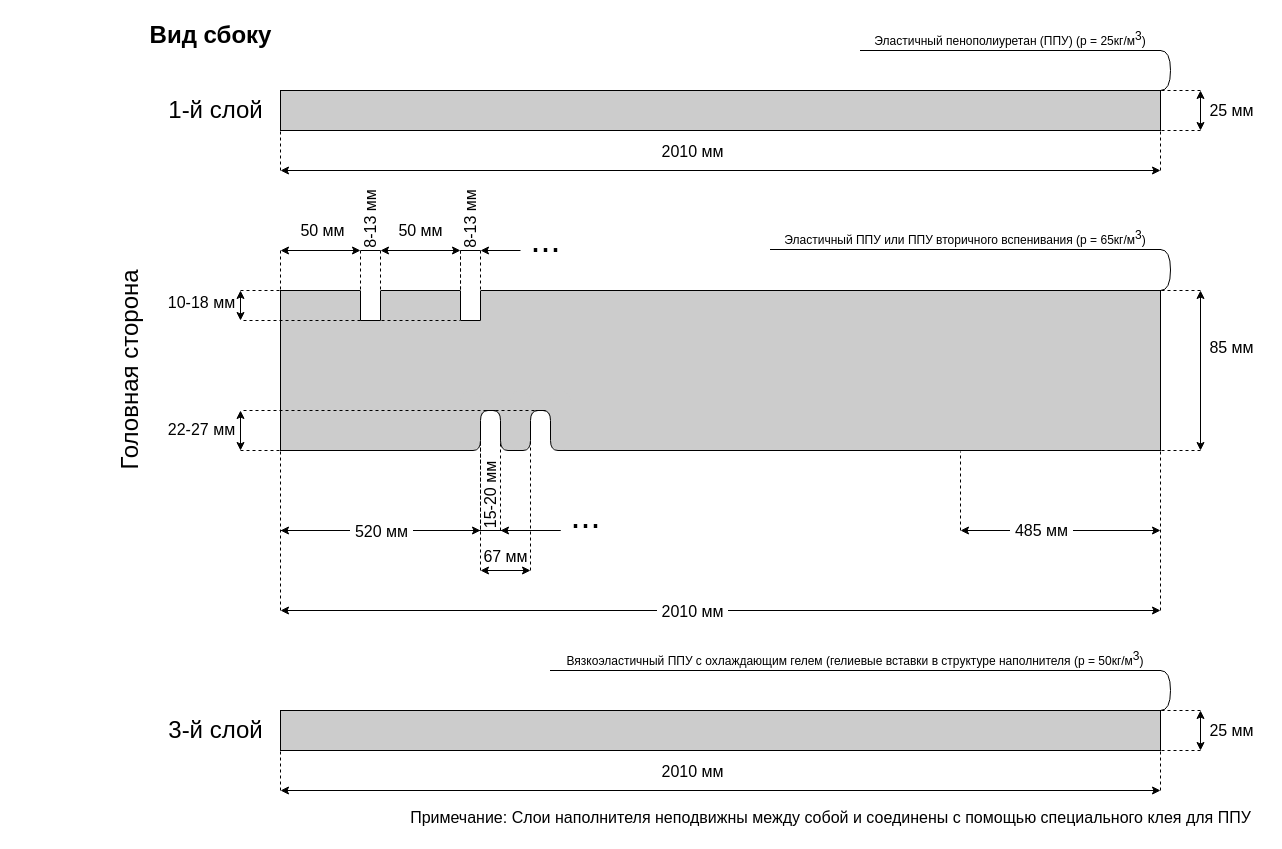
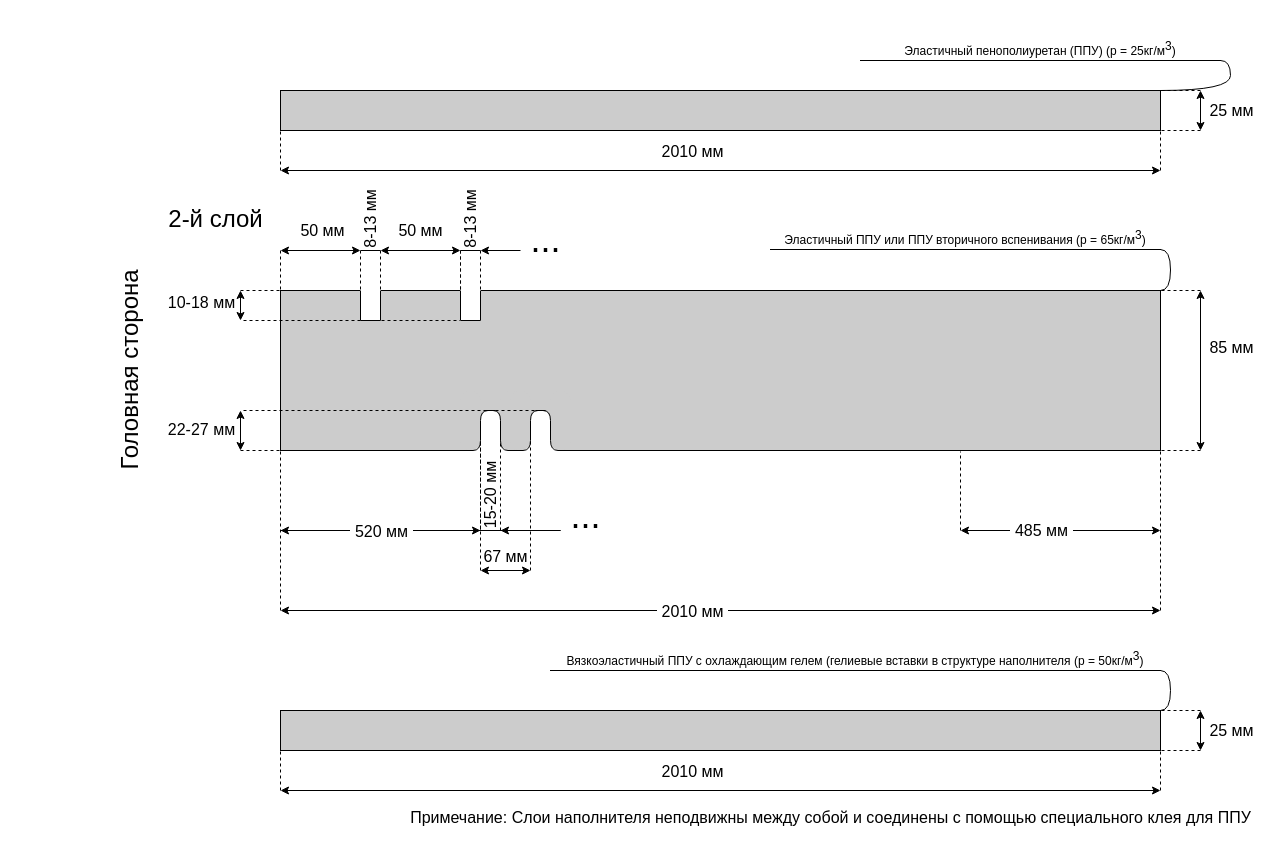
(211, 36) -> none
(1011, 41) -> (1041, 46)
(216, 111) -> none
none -> (216, 220)
(216, 731) -> none
